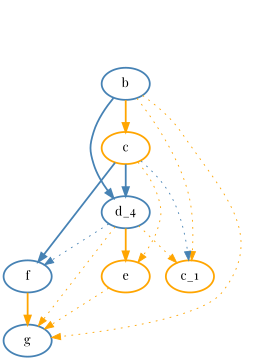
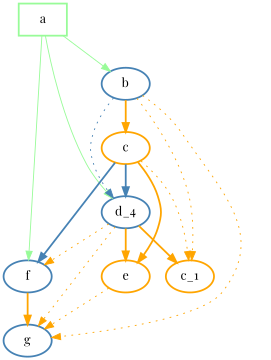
none -> (43, 20)
(91, 143) -> (91, 143)
(174, 201) -> (174, 201)
(161, 208) -> (161, 208)
(80, 242) -> (80, 242)
(158, 244) -> (158, 244)
